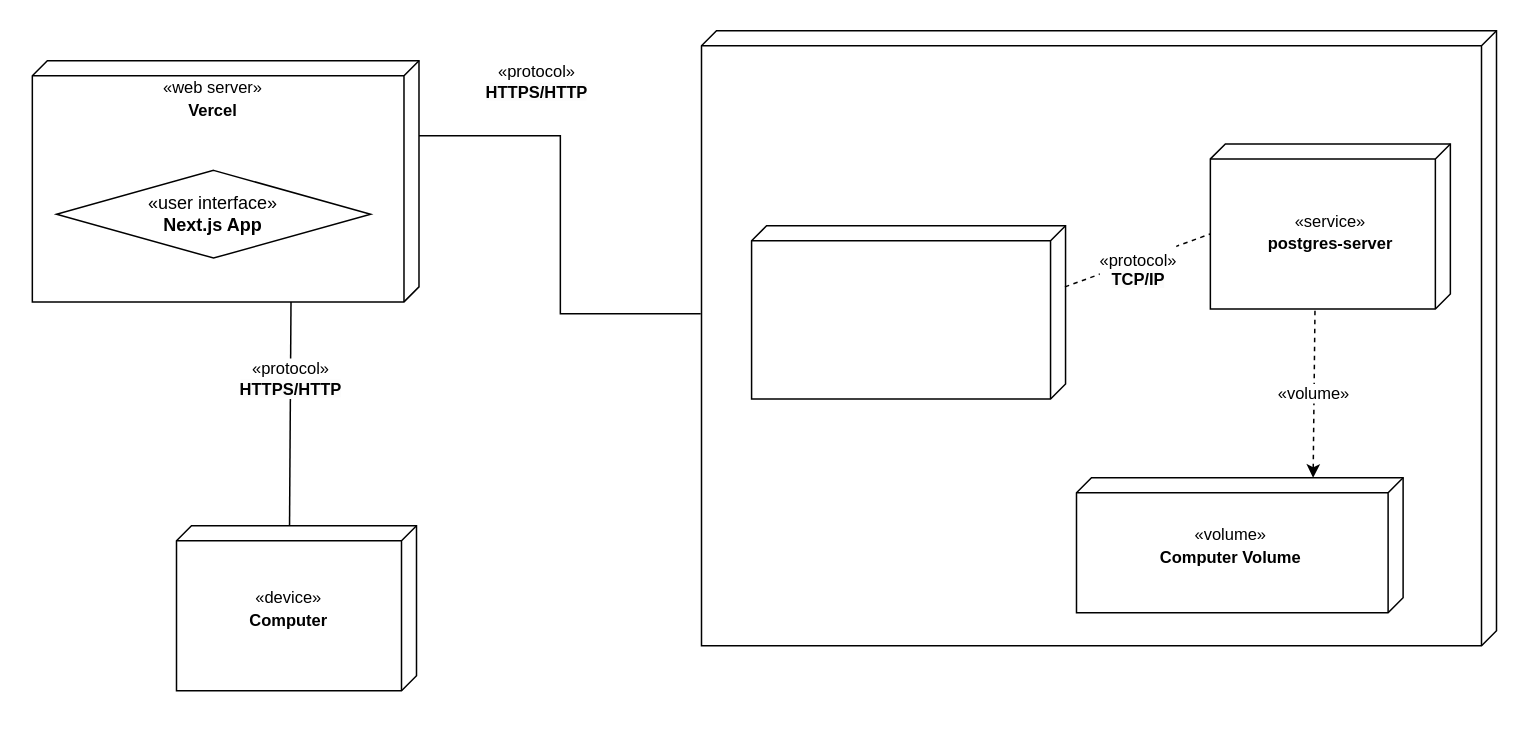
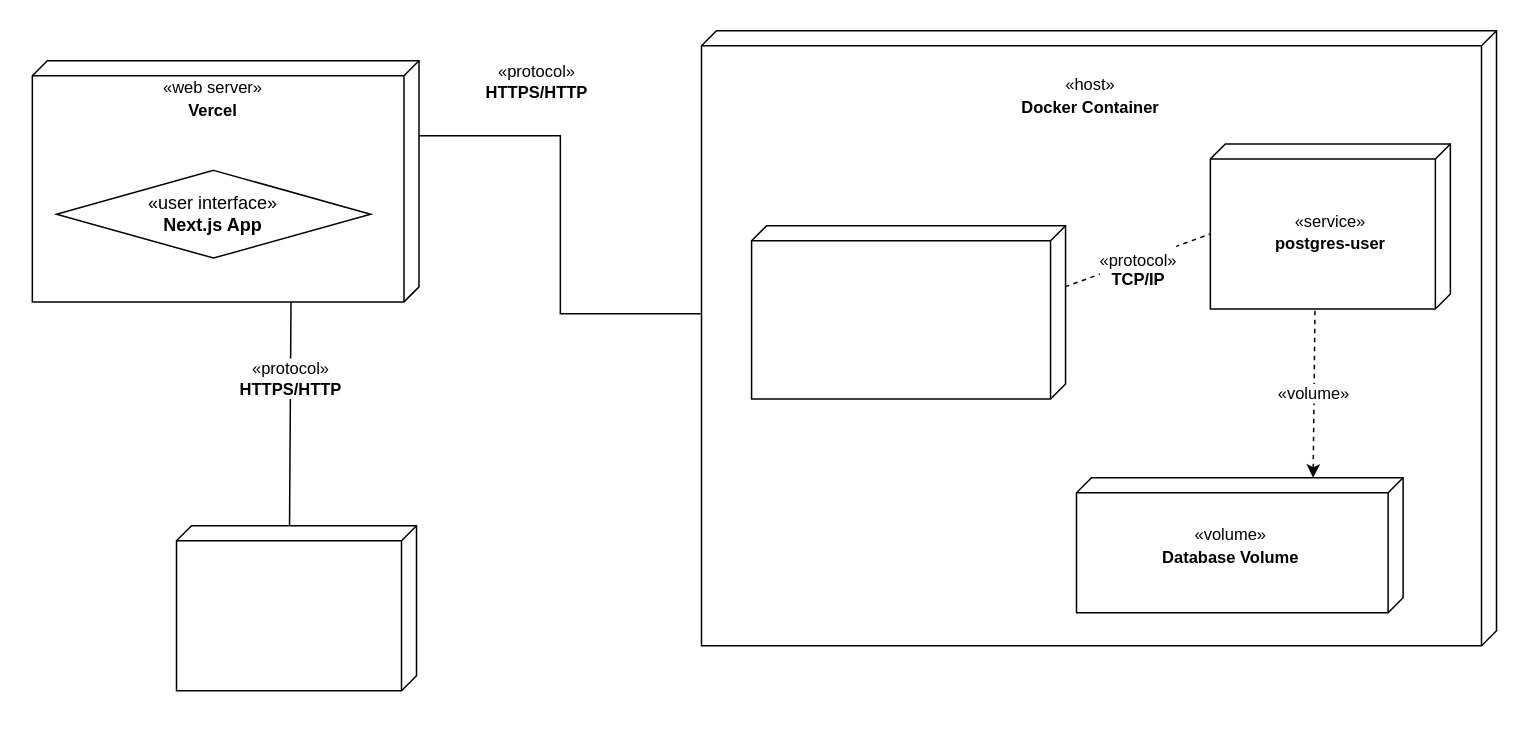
none -> (1090, 95)
(1331, 232) -> (1331, 232)
(1231, 545) -> (1231, 545)
(289, 608) -> none
